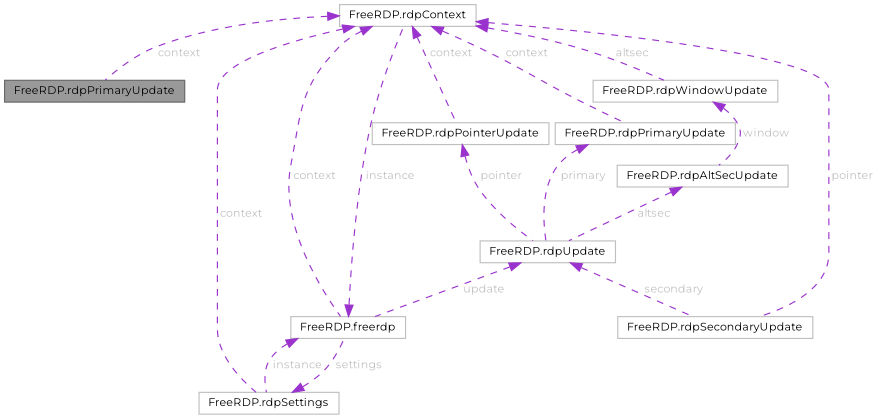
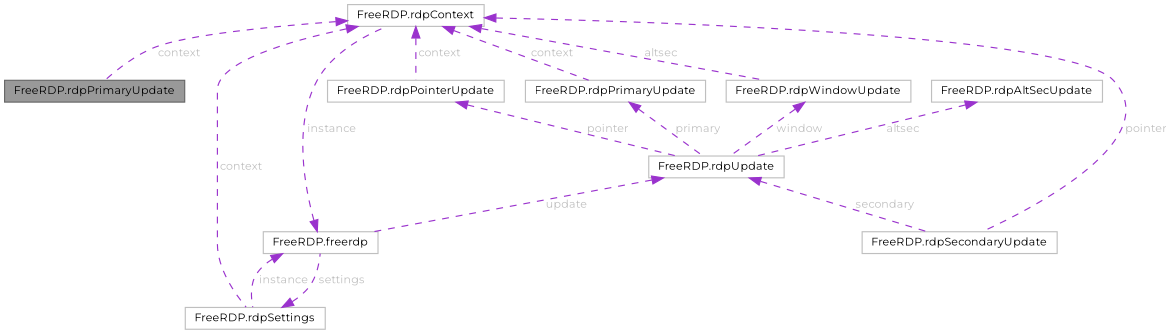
(740, 137) -> (763, 132)
(291, 168) -> none
